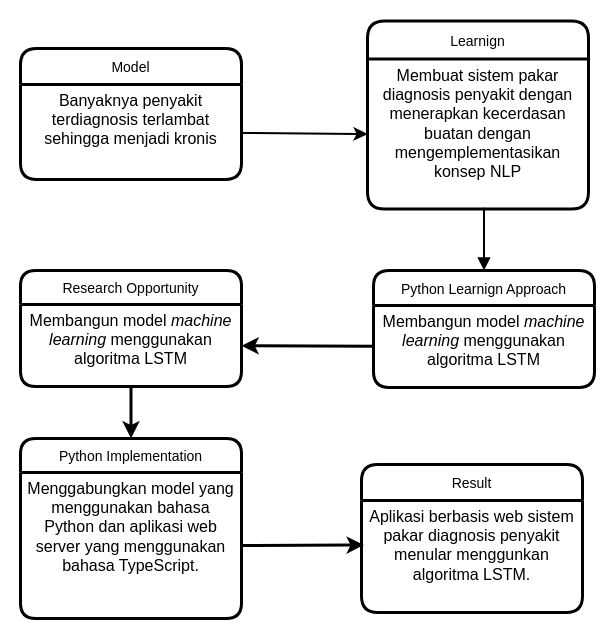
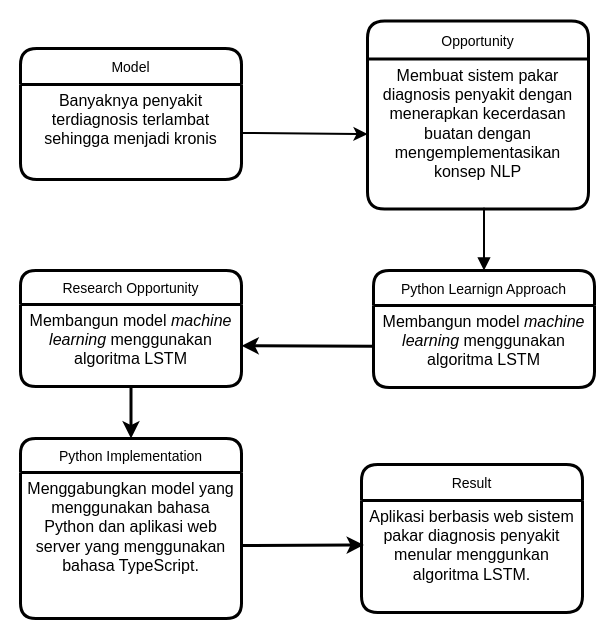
(478, 41) -> (478, 41)
